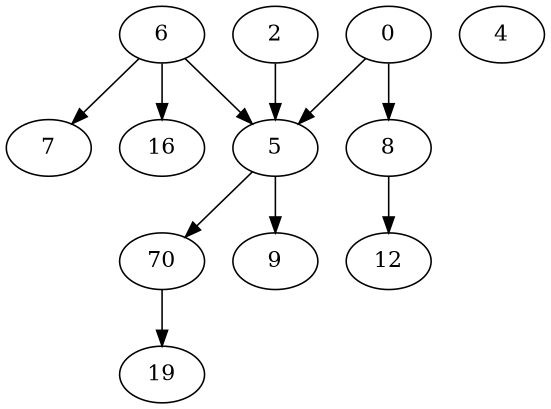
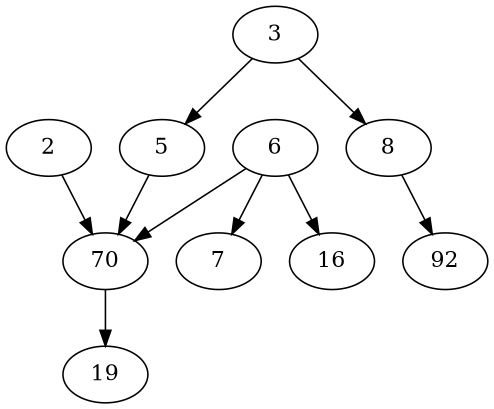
(389, 35) -> (275, 35)
(502, 35) -> none
(275, 84) -> (73, 198)
(213, 86) -> (197, 200)
(275, 261) -> none
(389, 261) -> (445, 261)
